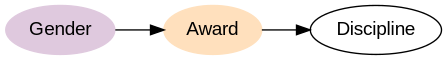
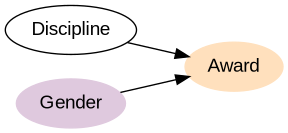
(279, 30) -> (152, 48)
